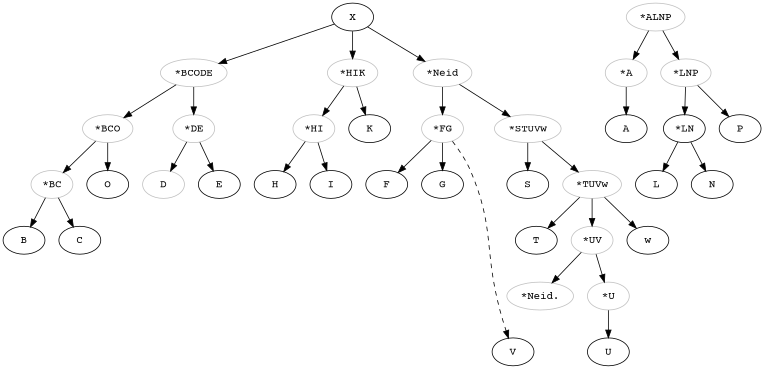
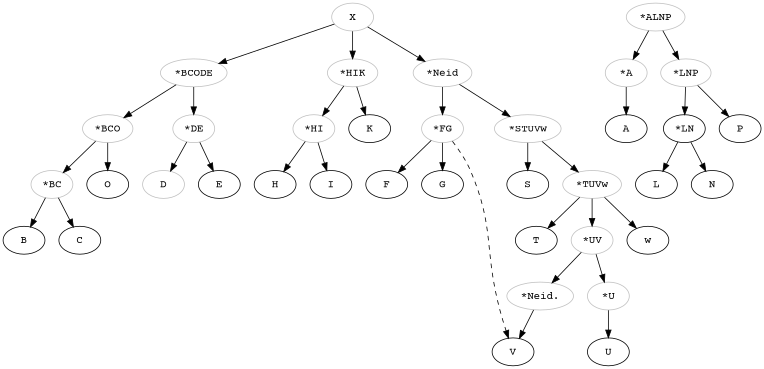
(353, 17) -> (353, 17)
none -> (528, 321)
